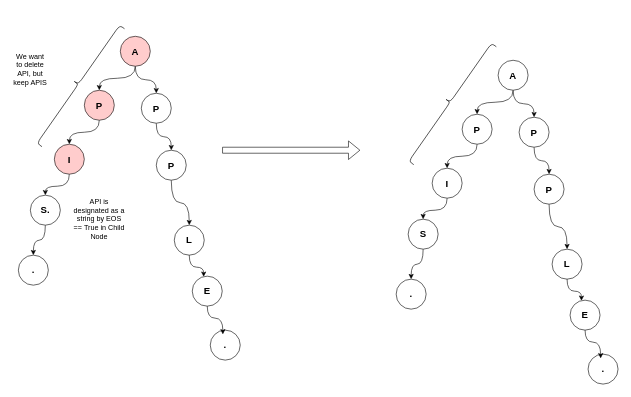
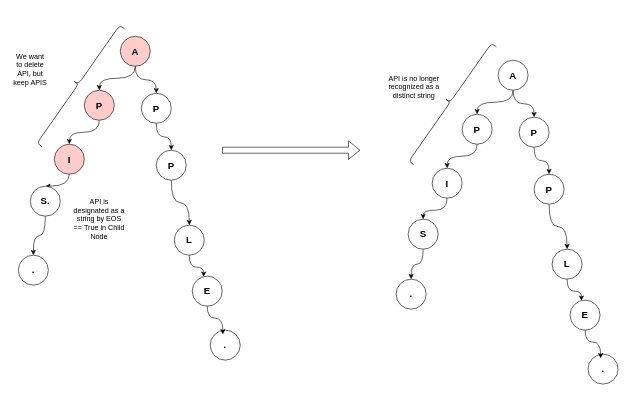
none -> (414, 87)
(45, 210) -> (45, 201)
